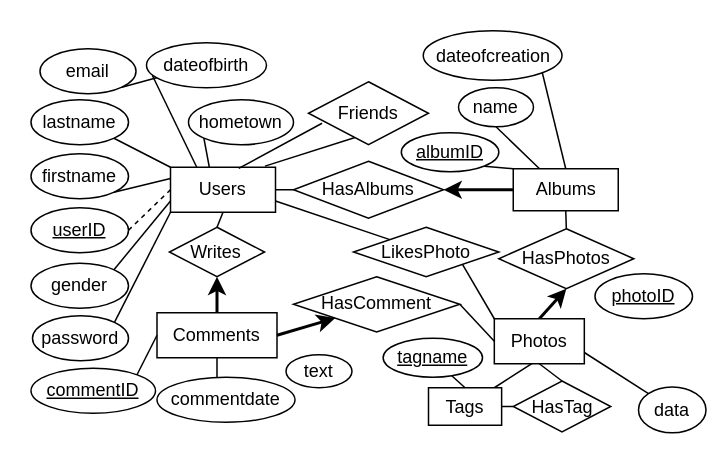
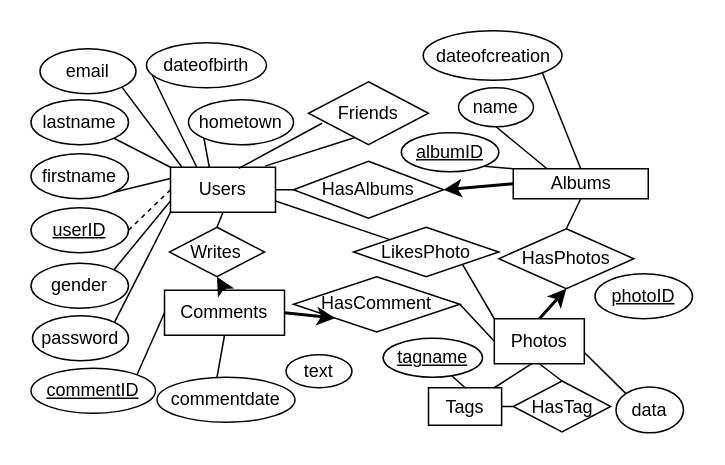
(139, 83) -> (152, 127)
(566, 190) -> (581, 184)
(217, 335) -> (224, 313)
(672, 410) -> (650, 410)
